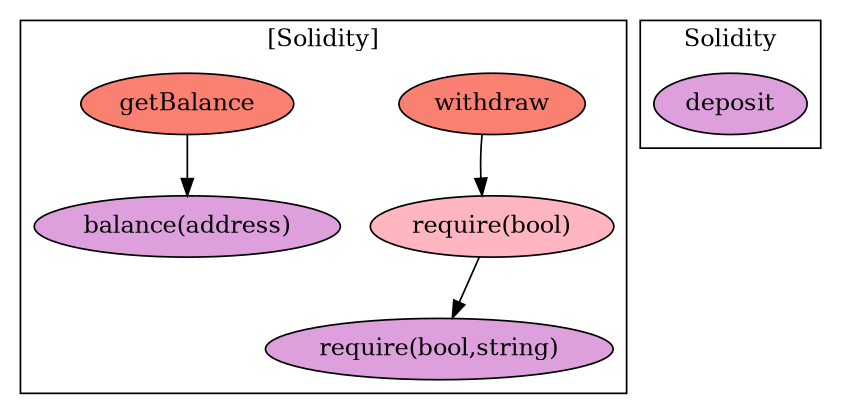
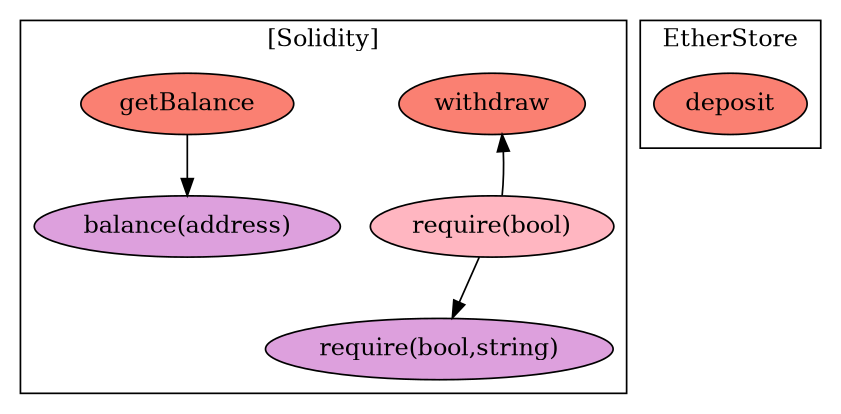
(730, 40) -> (730, 40)
(730, 104) -> (730, 104)
(481, 156) -> (503, 173)
